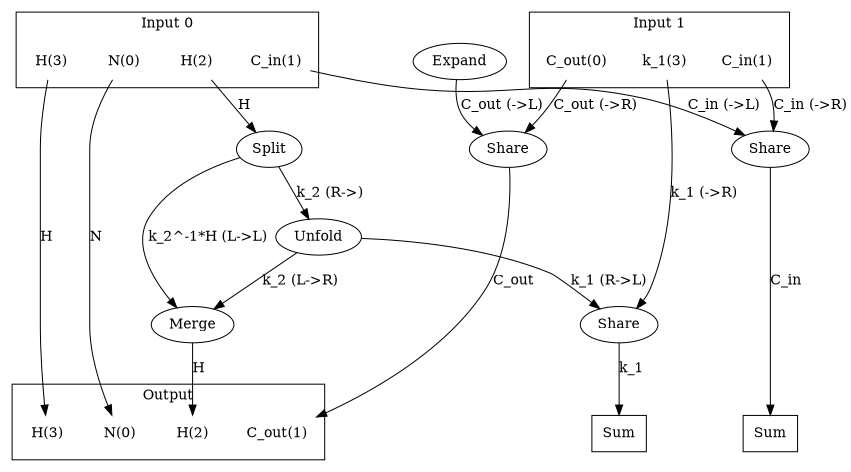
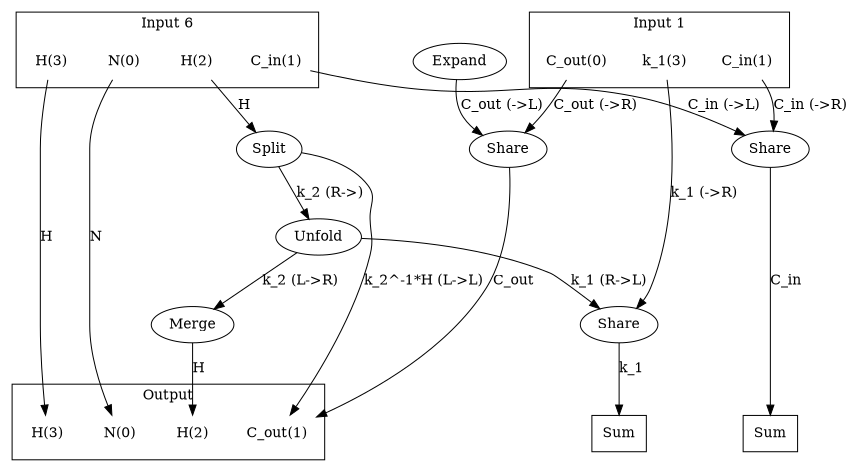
(167, 24) -> (167, 24)
(155, 209) -> (367, 266)
